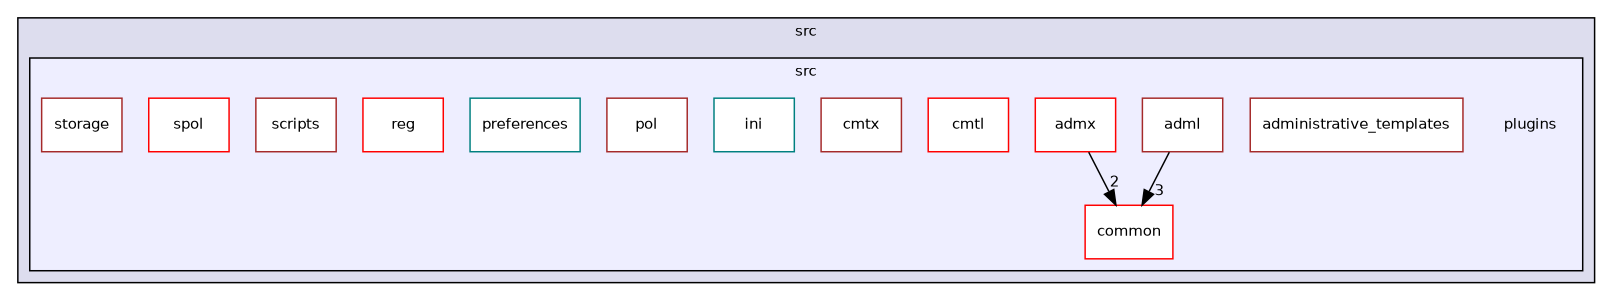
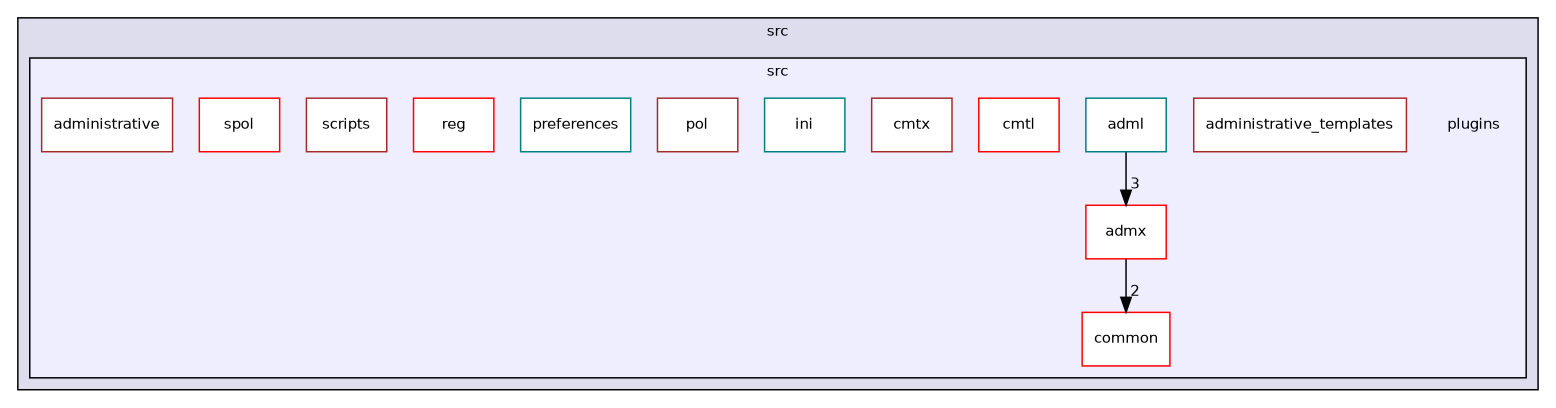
(82, 125) -> (107, 125)
(1183, 125) -> (1126, 125)
(1159, 172) -> (1126, 171)
